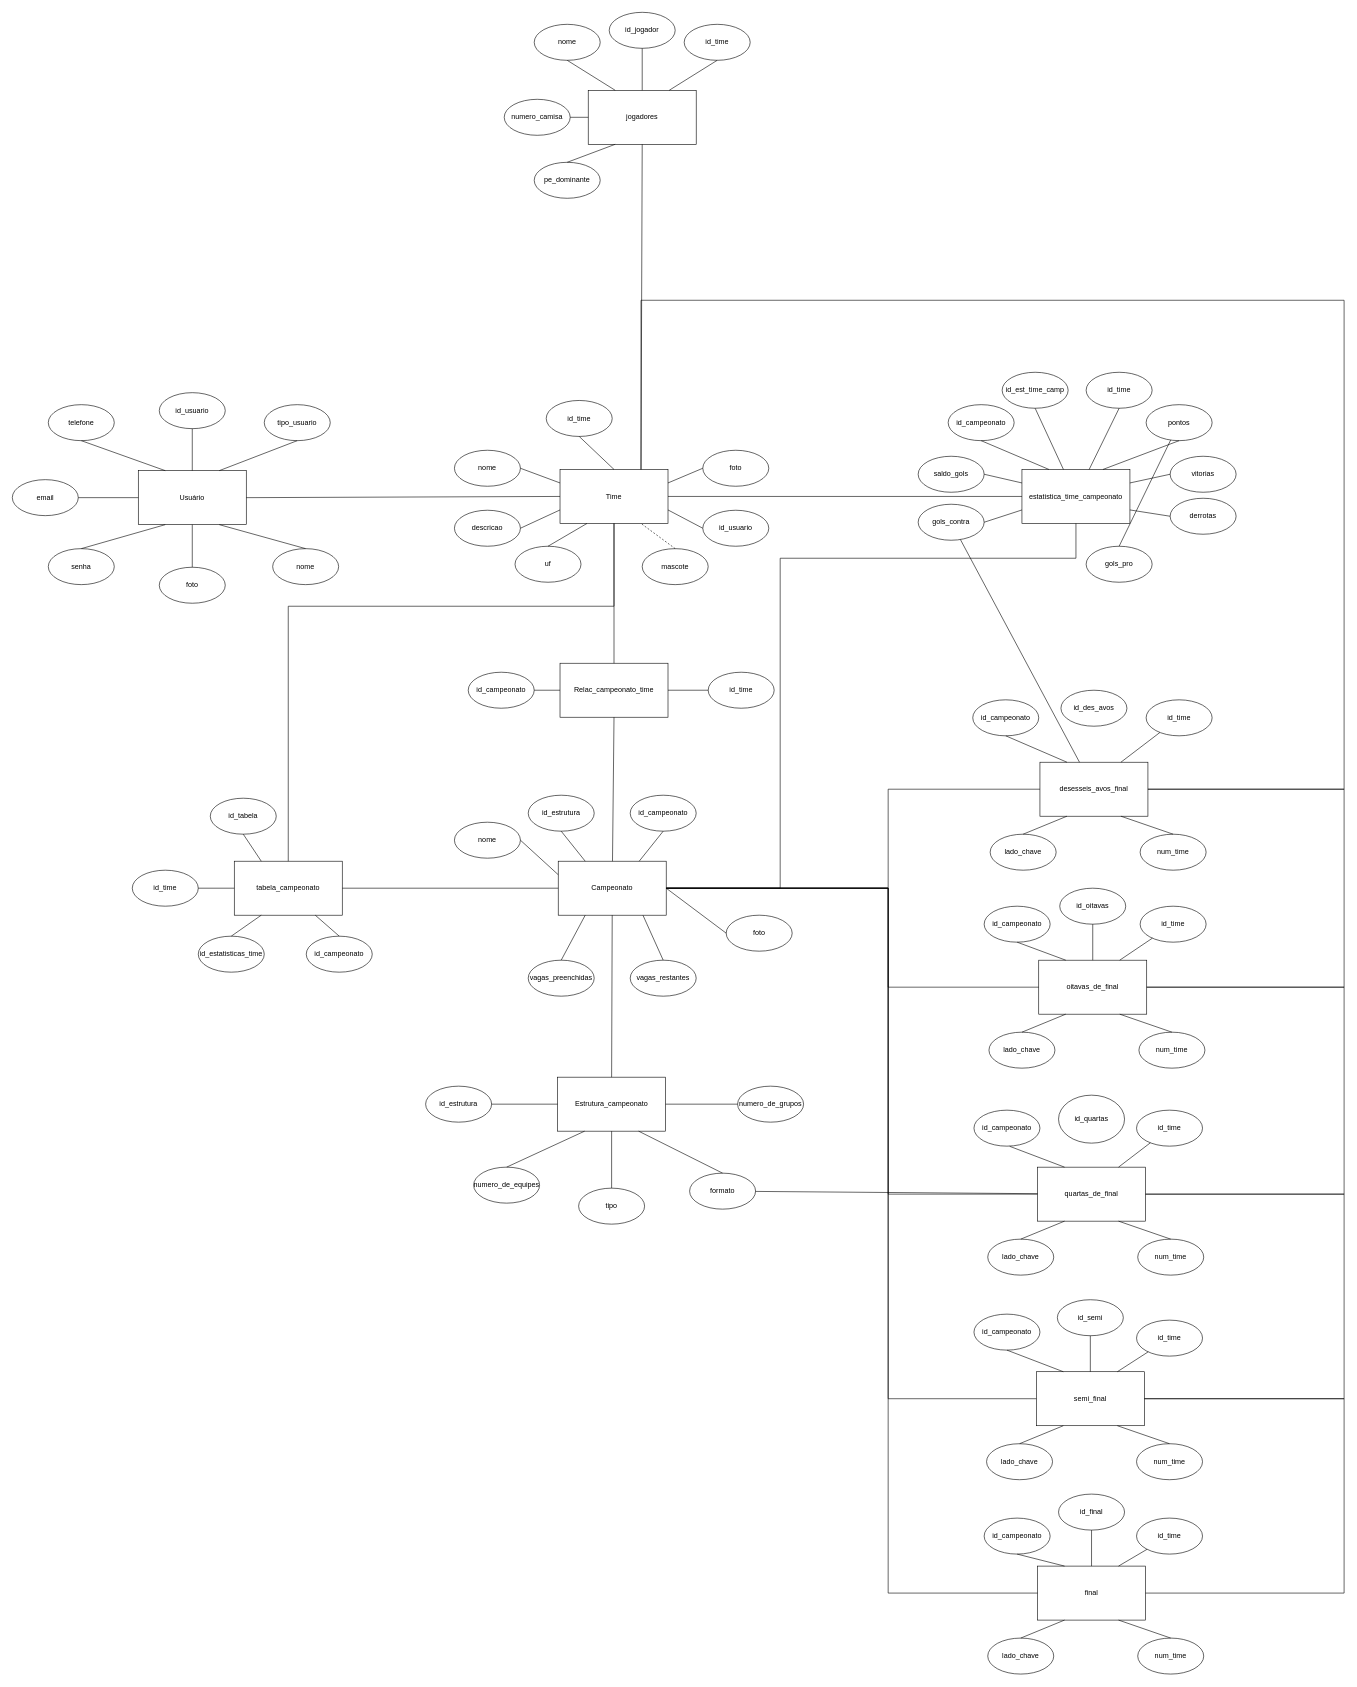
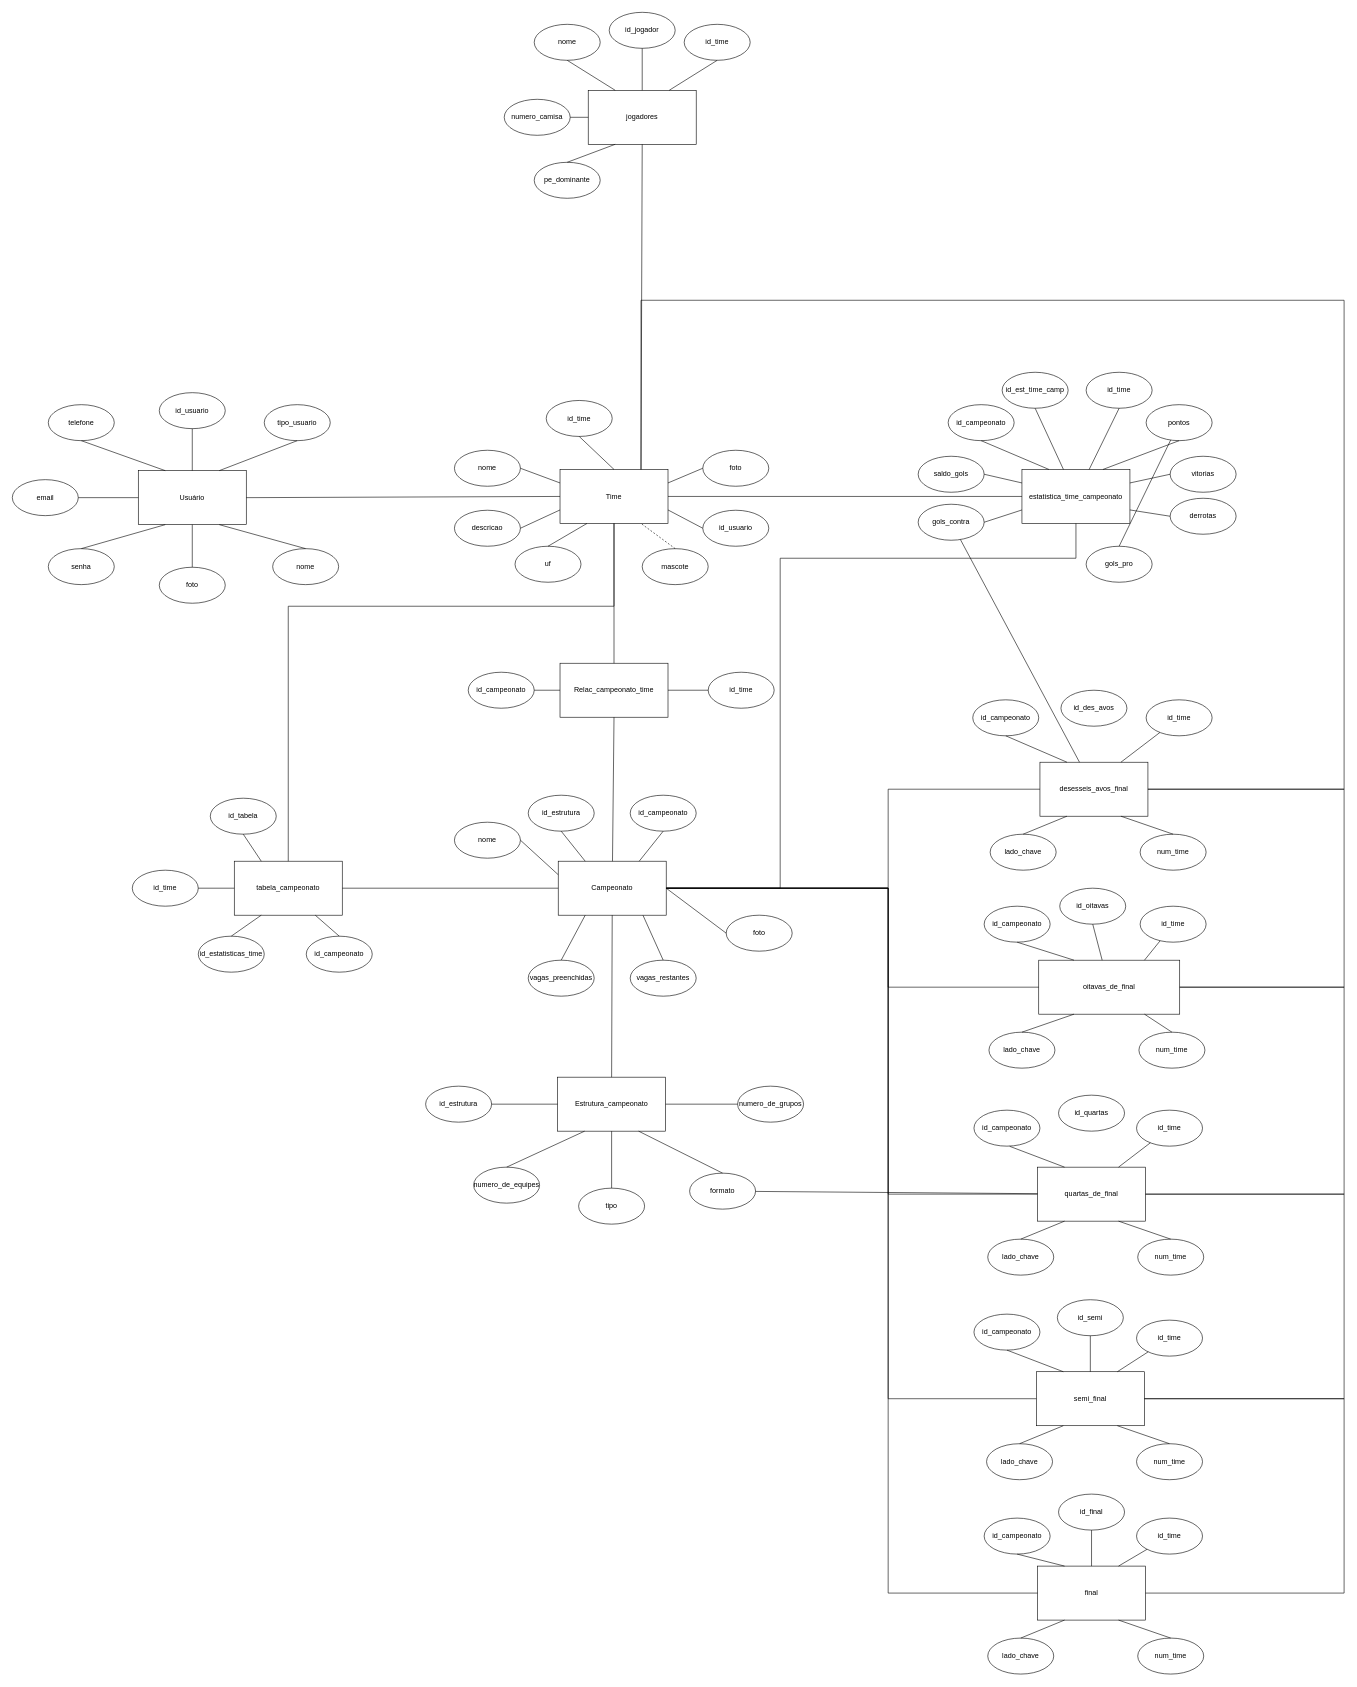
(1093, 987) -> (1109, 987)
(1092, 1119) -> (1092, 1113)
